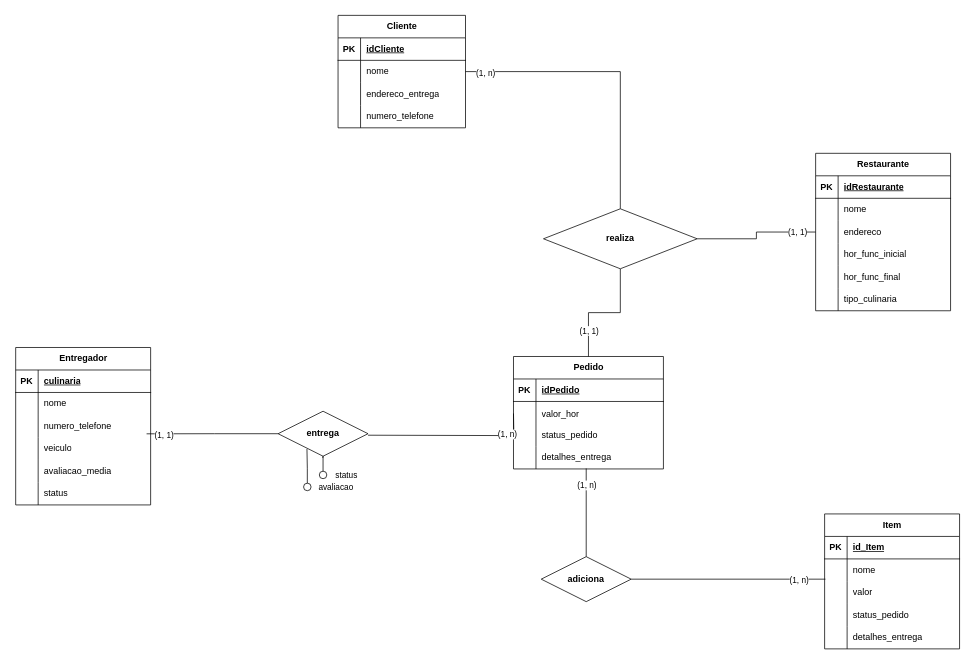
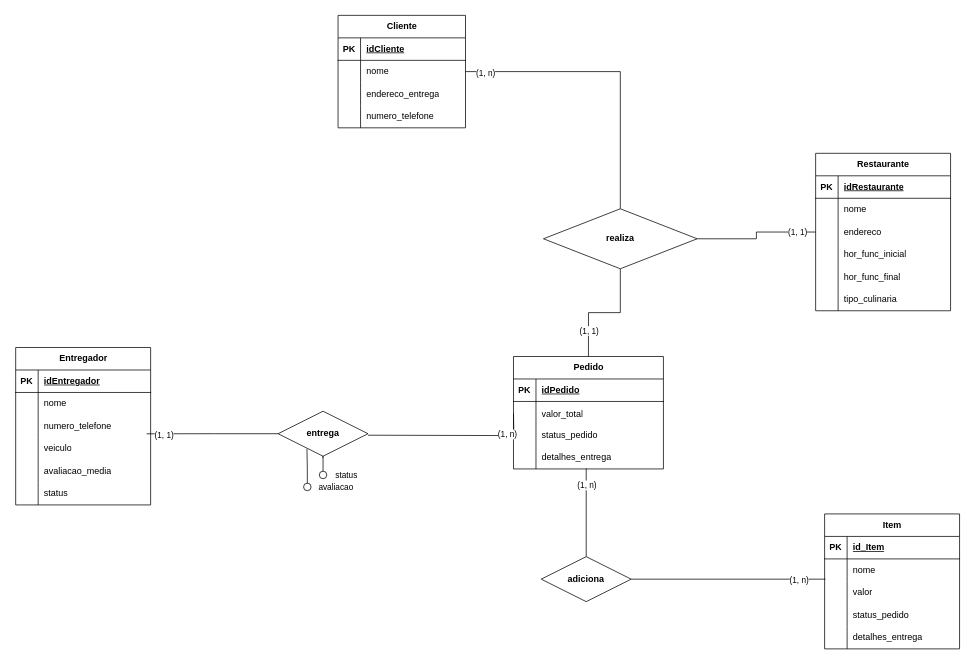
(63, 381) -> (73, 381)
(563, 414) -> (567, 414)
